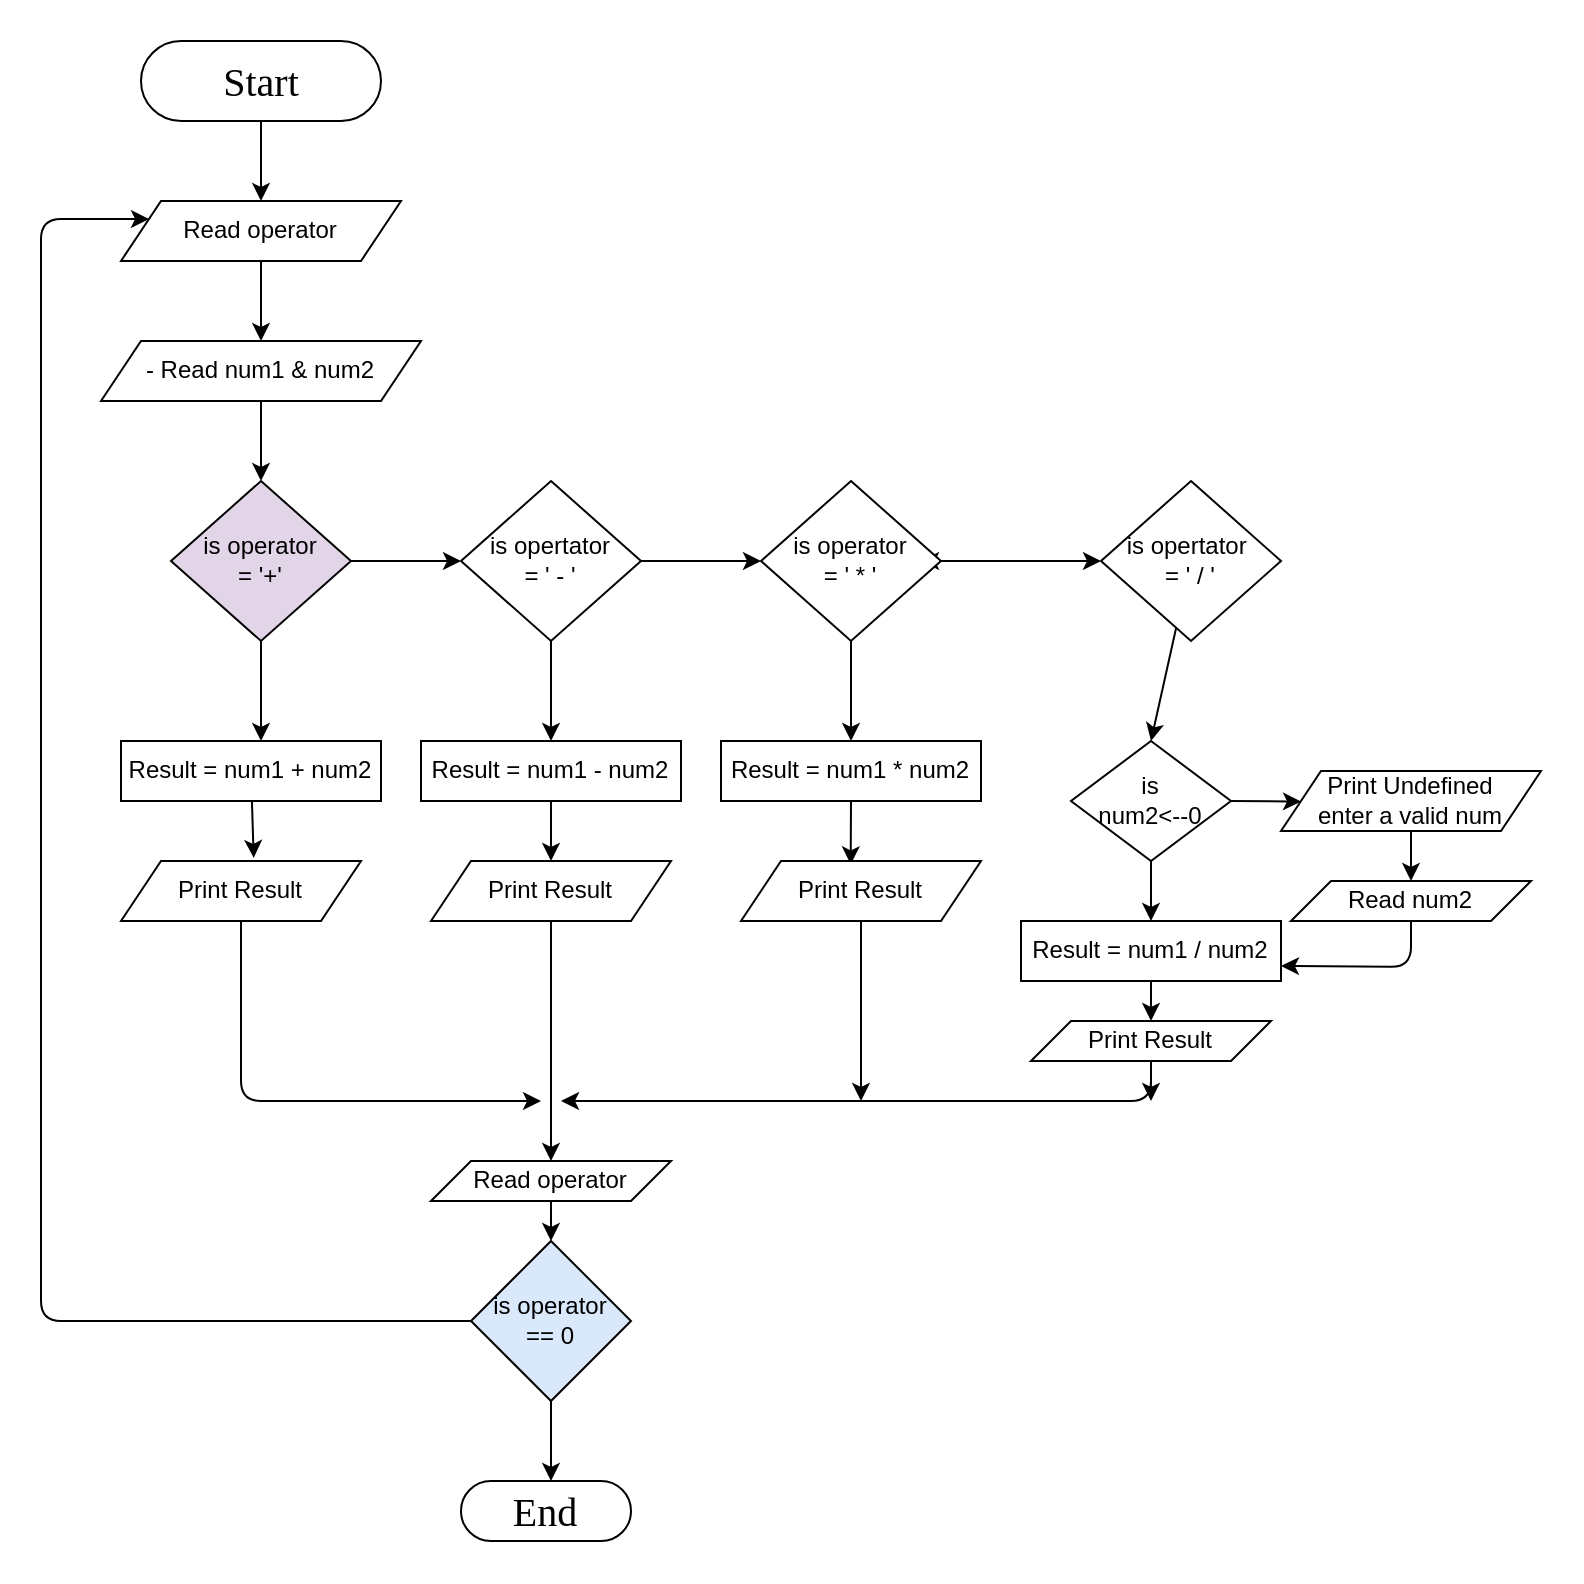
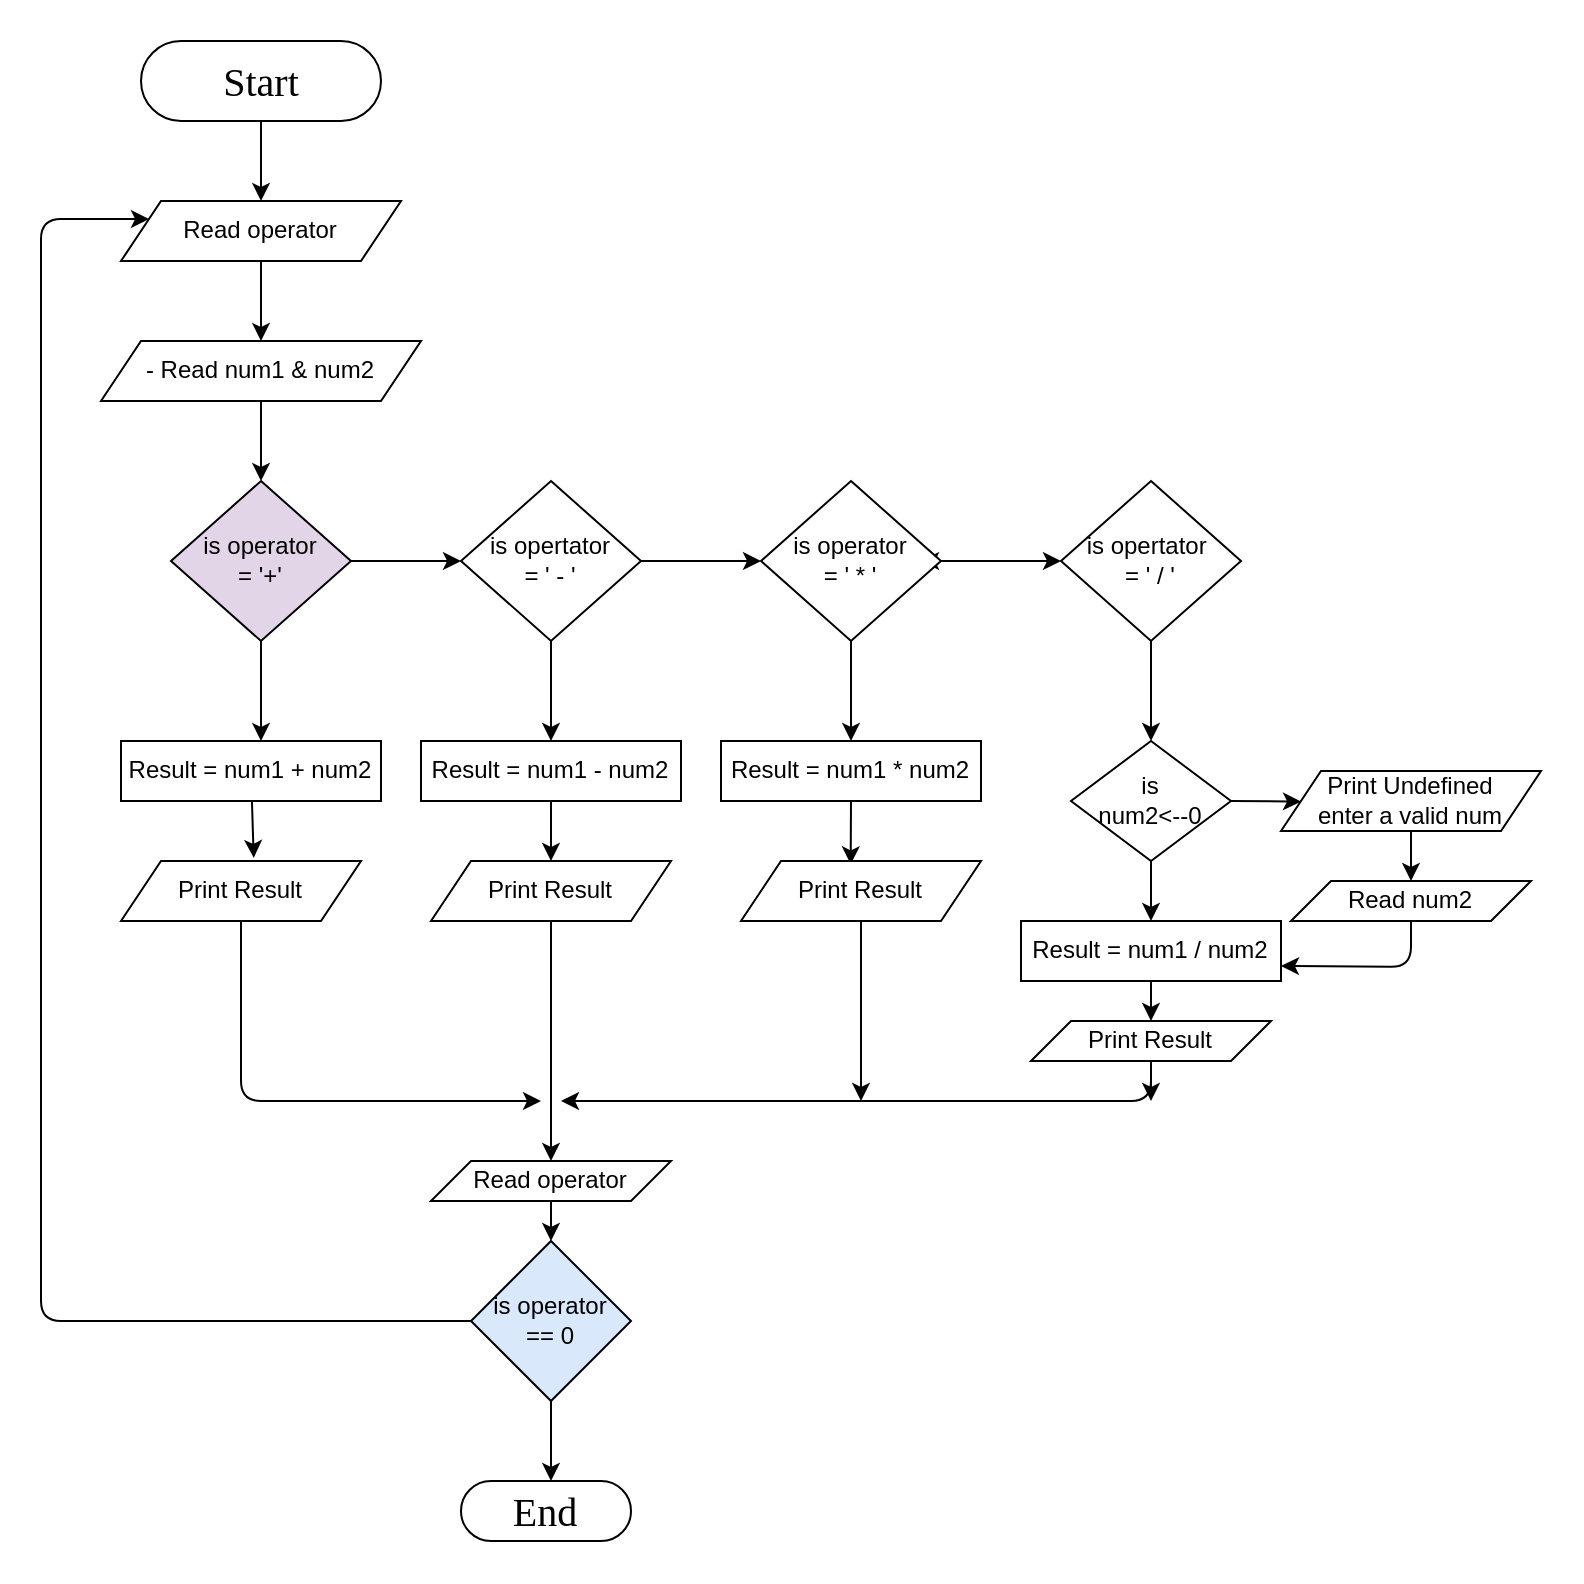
(1191, 561) -> (1151, 561)
